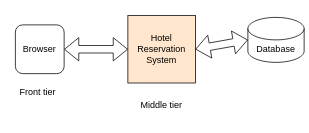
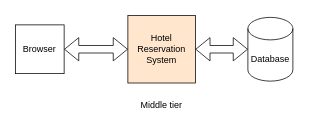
(276, 40) -> (270, 49)
(40, 49) -> (40, 49)
(38, 92) -> none
